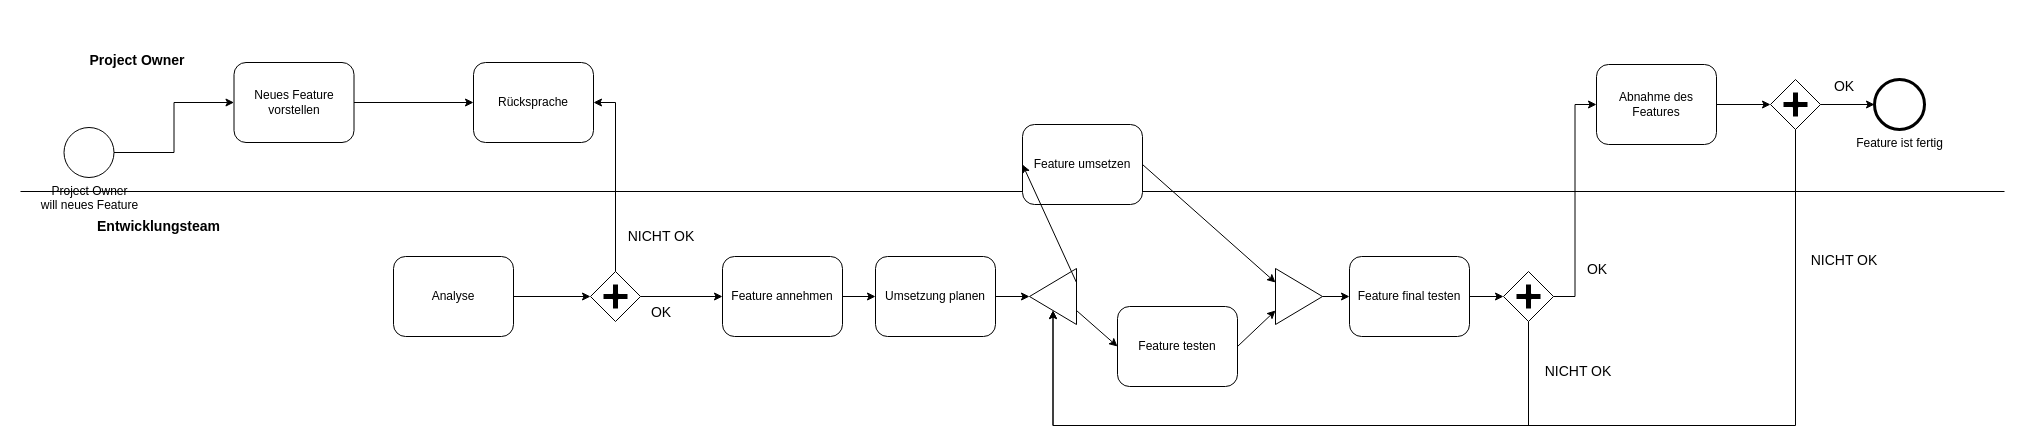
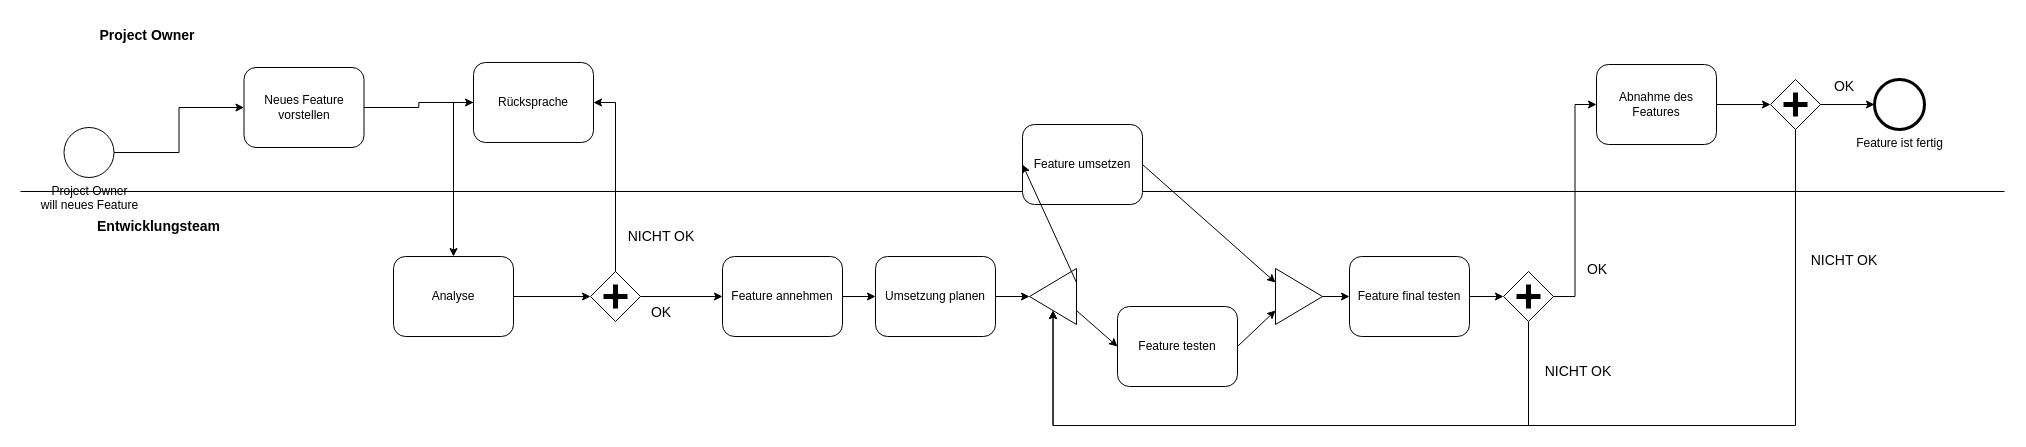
(137, 61) -> (147, 36)
(294, 103) -> (304, 108)
none -> (454, 177)
